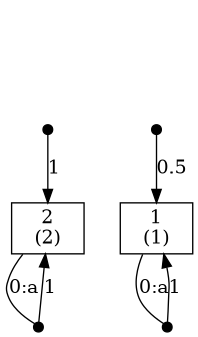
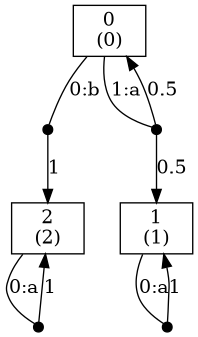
none -> (110, 31)
